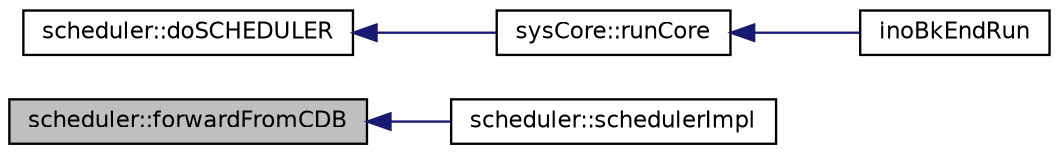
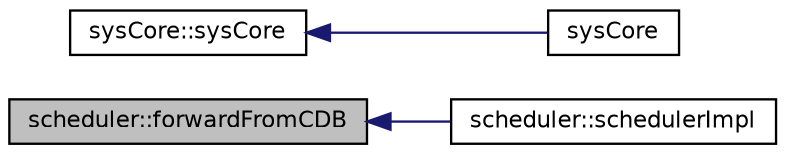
(188, 33) -> none
(614, 33) -> (188, 33)
(955, 33) -> (614, 33)
